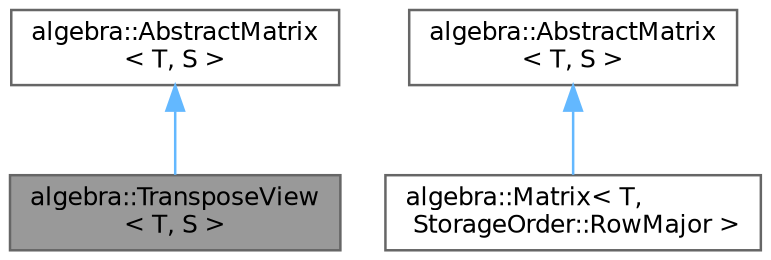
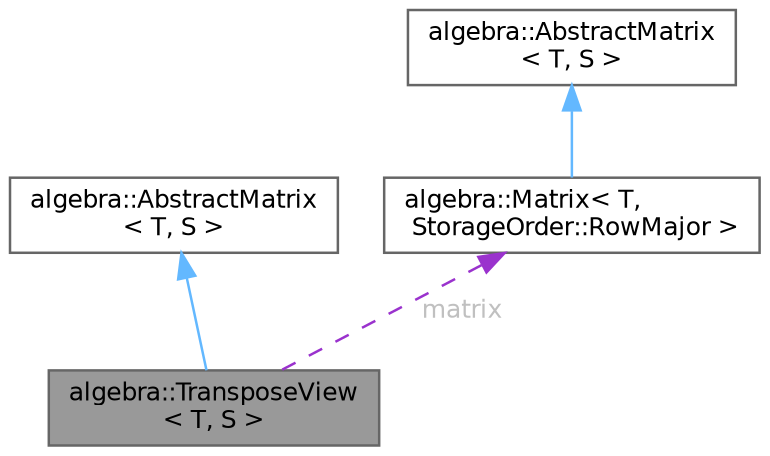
none -> (381, 318)
